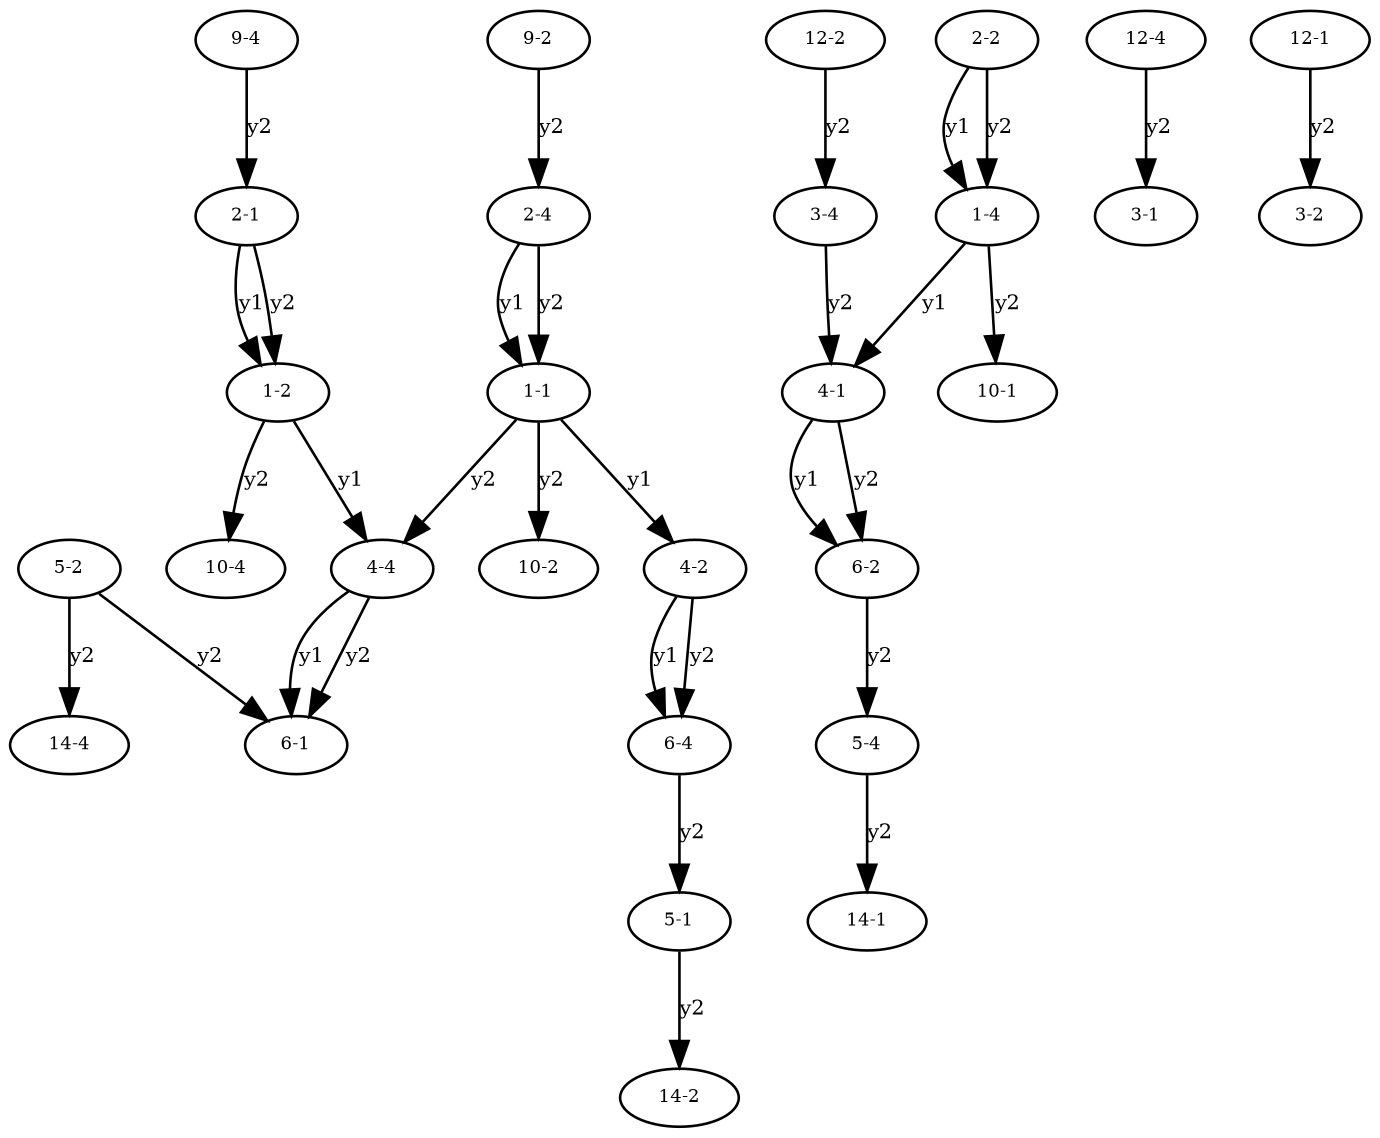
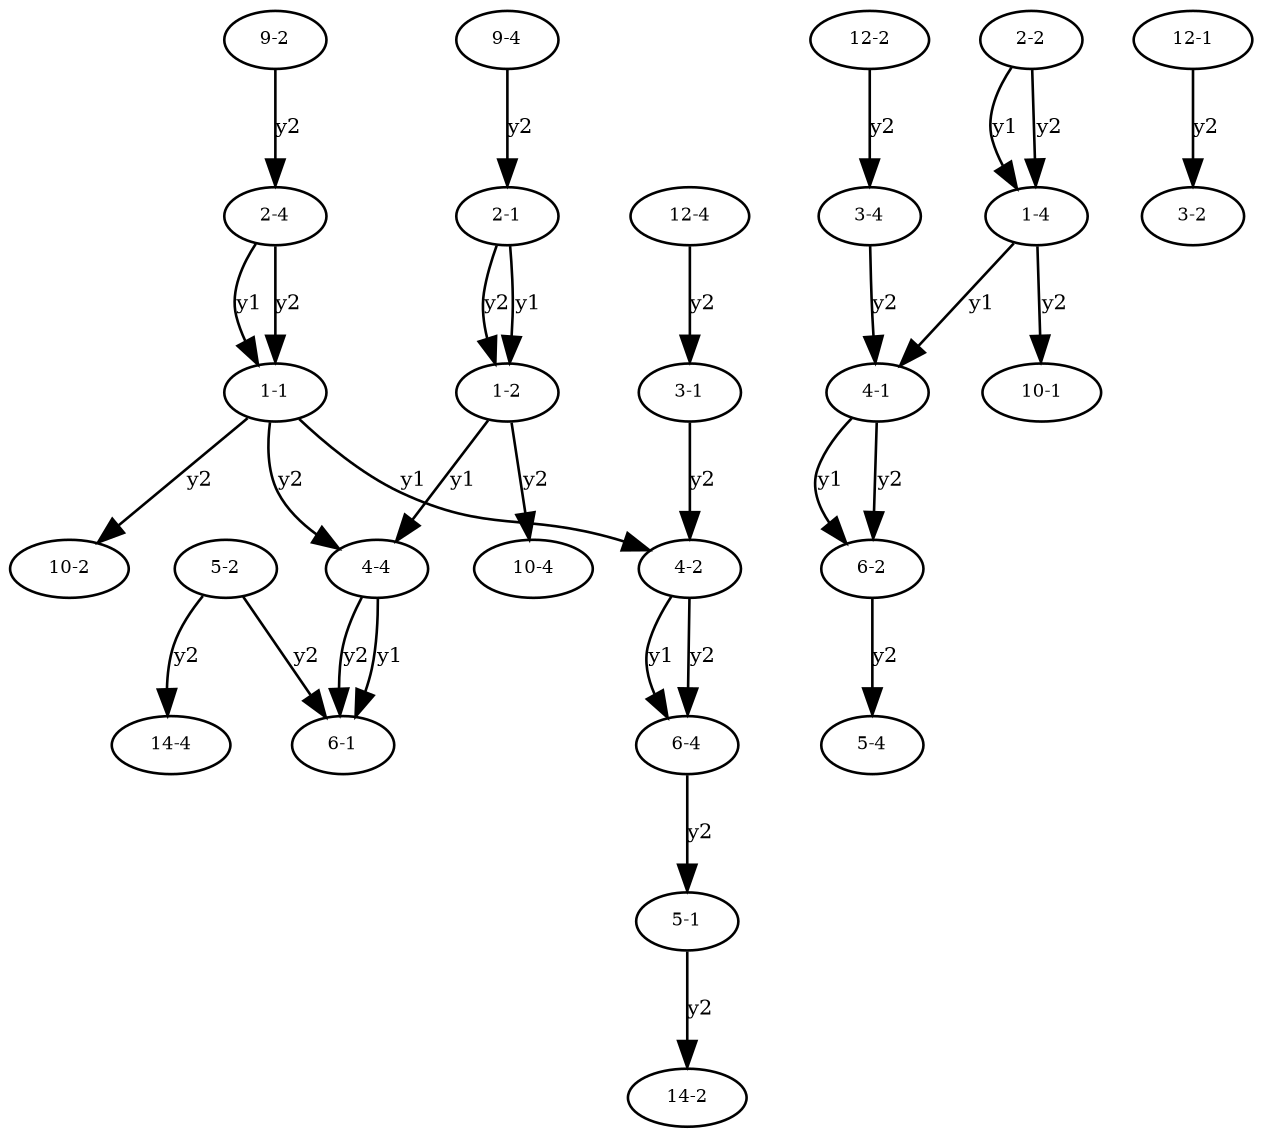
none -> (690, 467)
(867, 921) -> none
